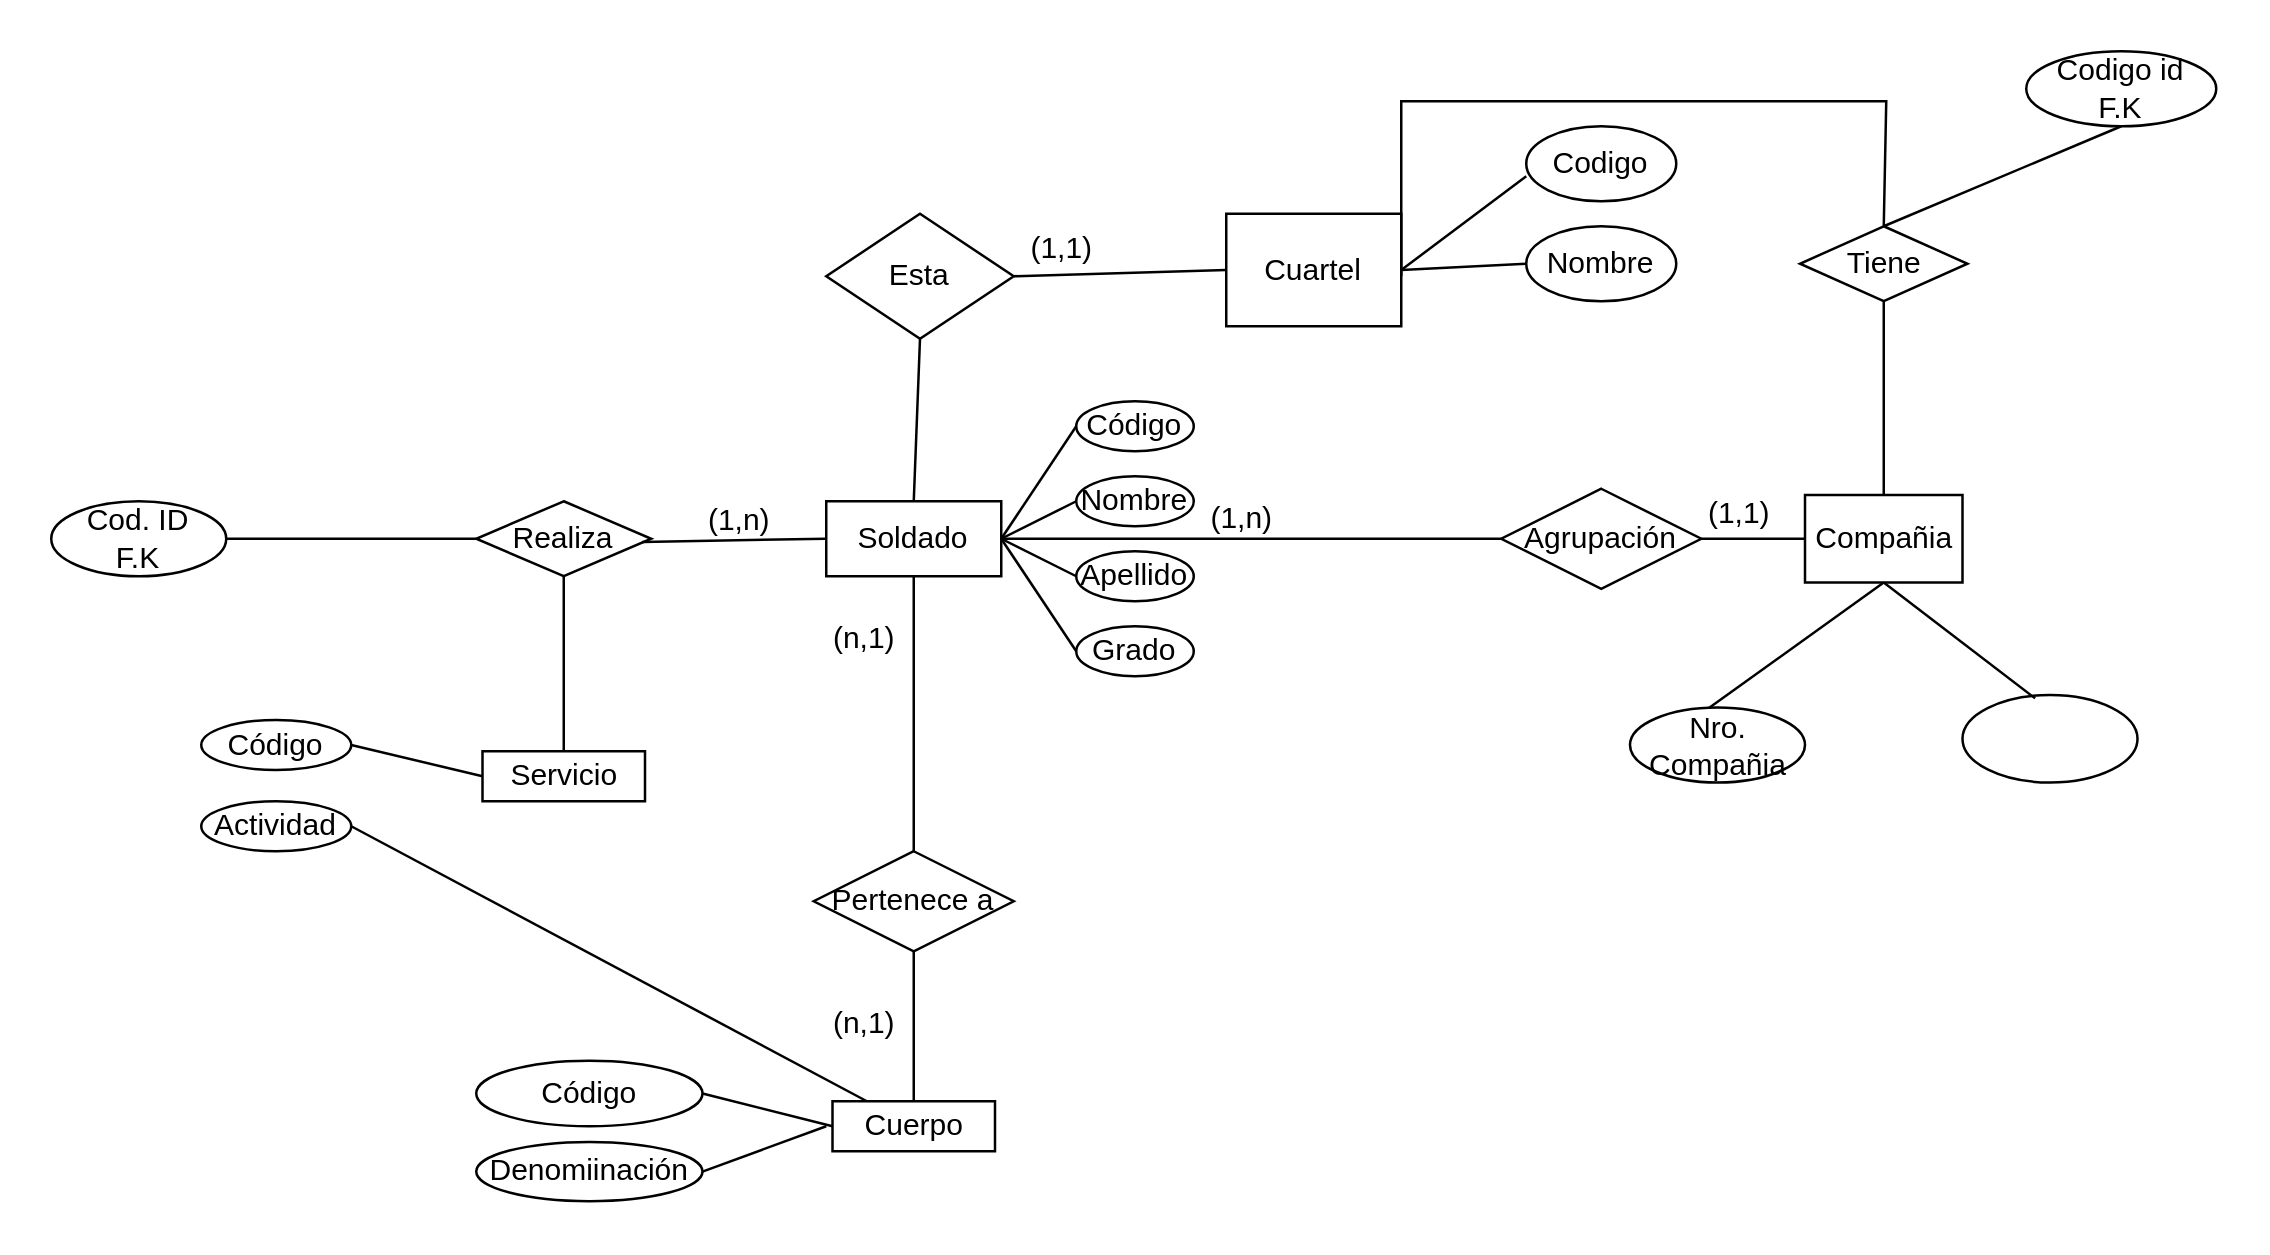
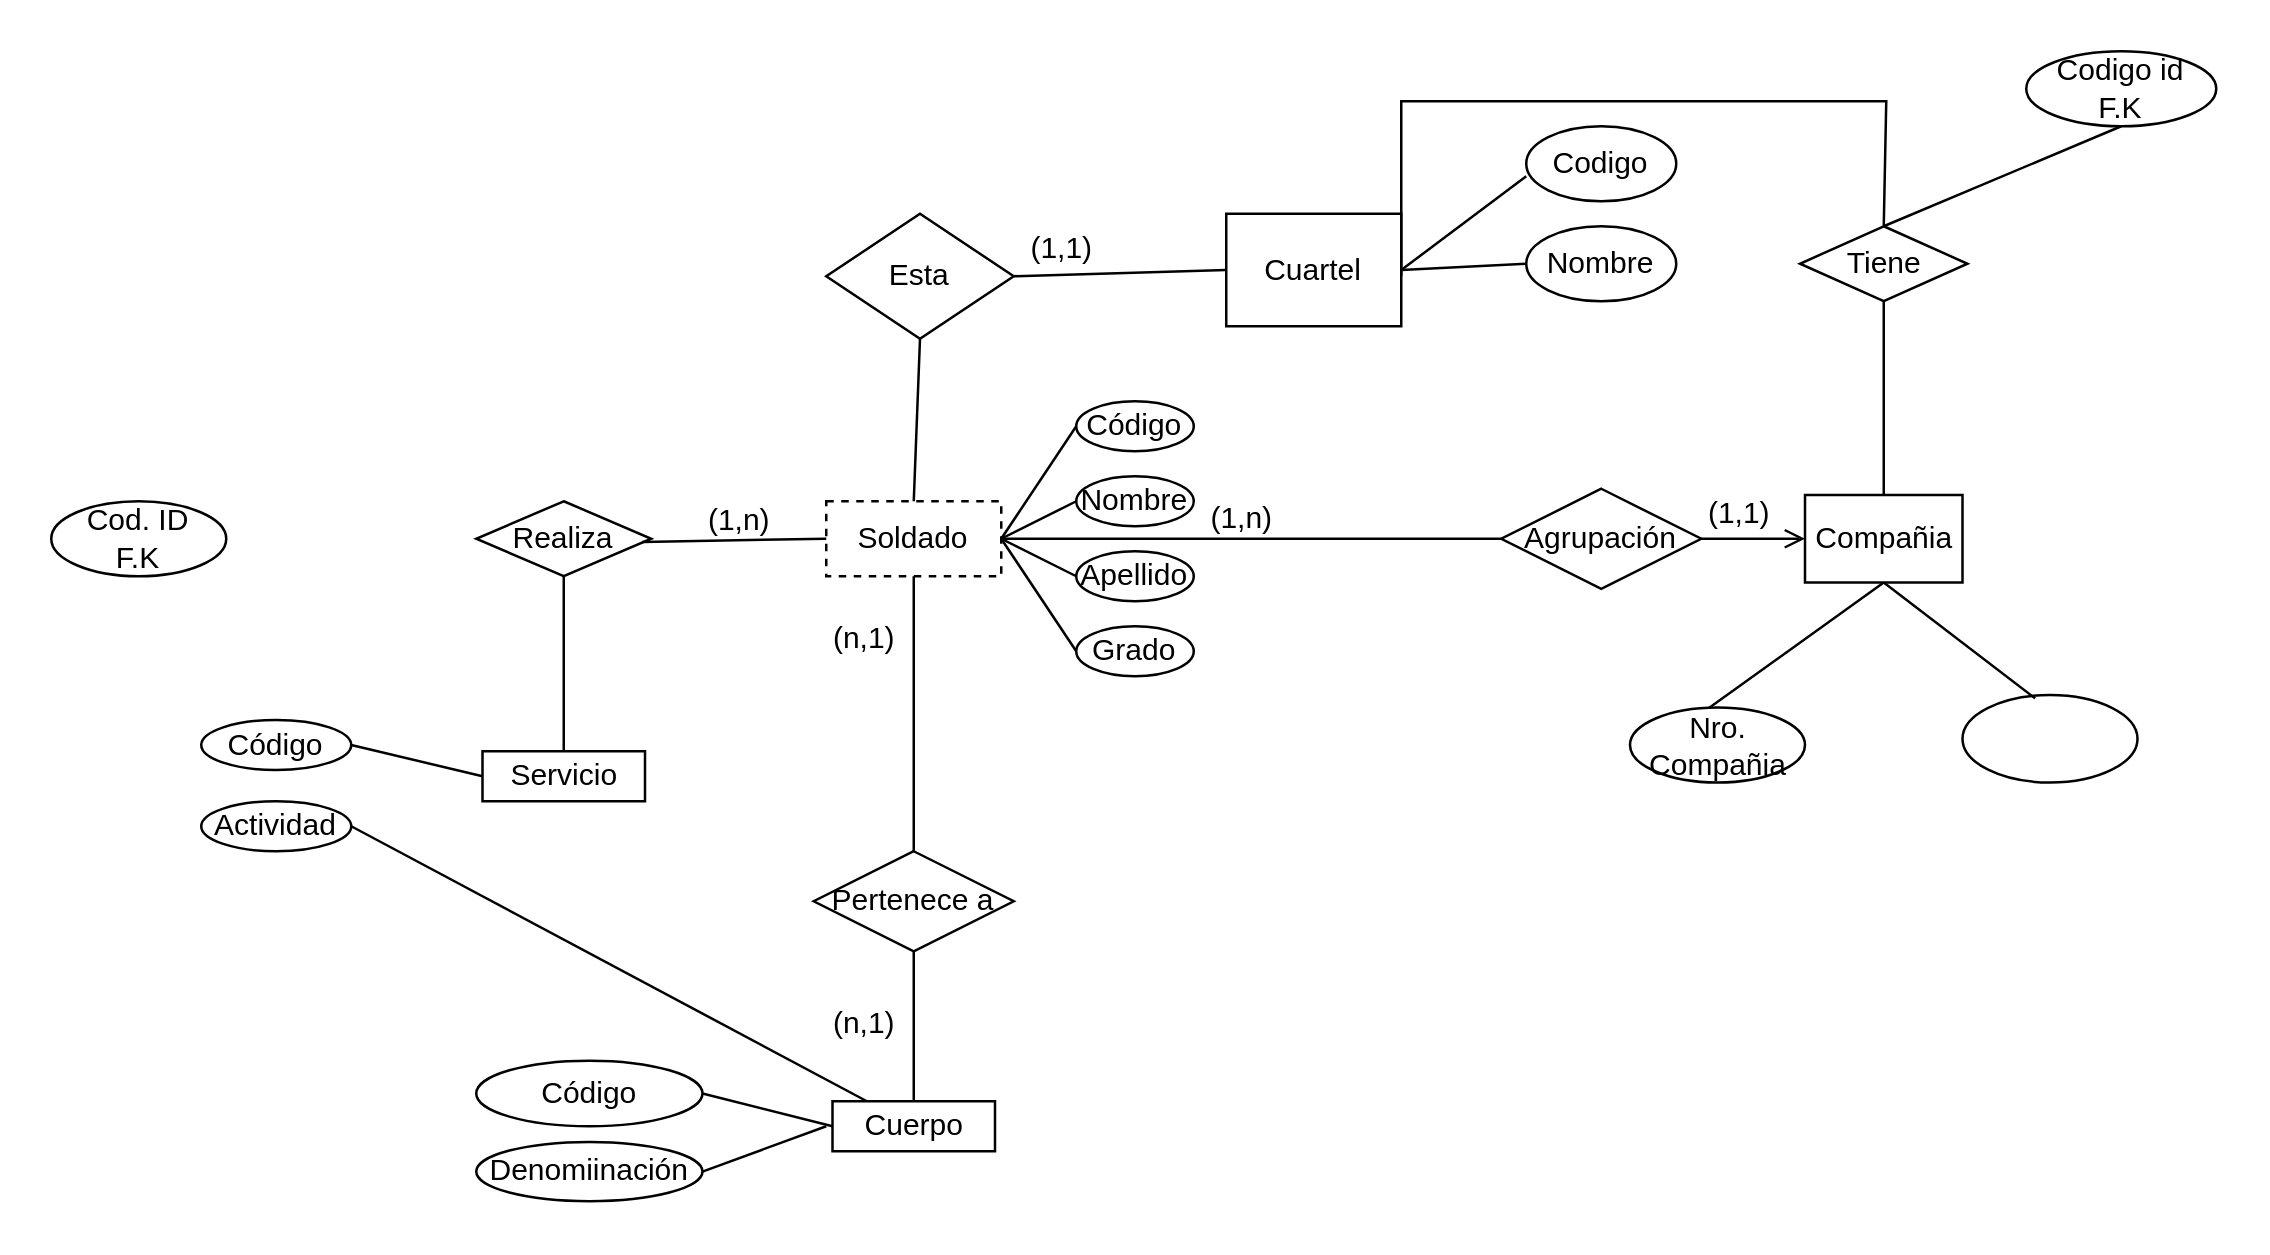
(351, 539) -> none
(914, 539) -> (914, 539)
(1797, 539) -> (1795, 539)
